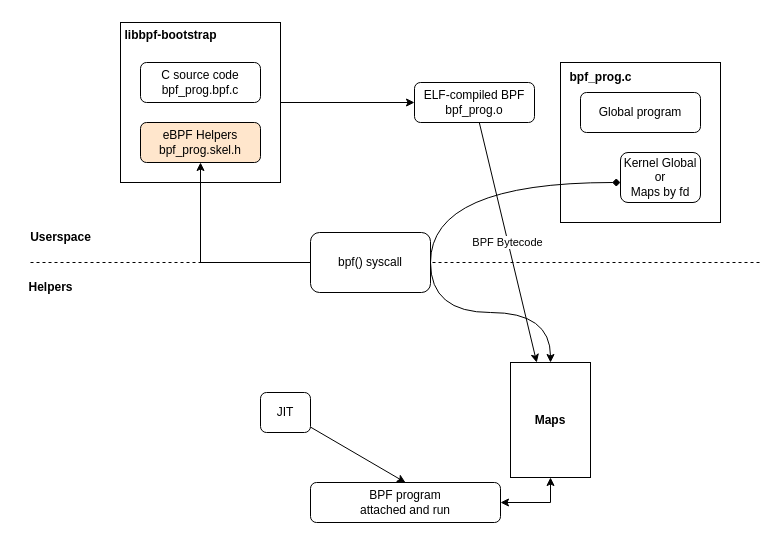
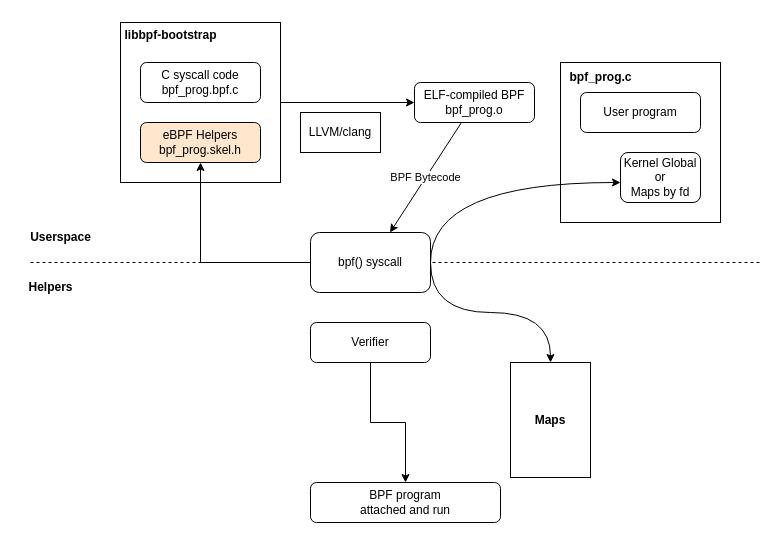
(201, 83) -> (201, 83)
(641, 113) -> (641, 113)
none -> (341, 133)
(611, 183) -> (612, 183)
(507, 239) -> (427, 175)
none -> (371, 343)
(286, 413) -> none
none -> (385, 423)
(355, 453) -> none
(537, 503) -> none
